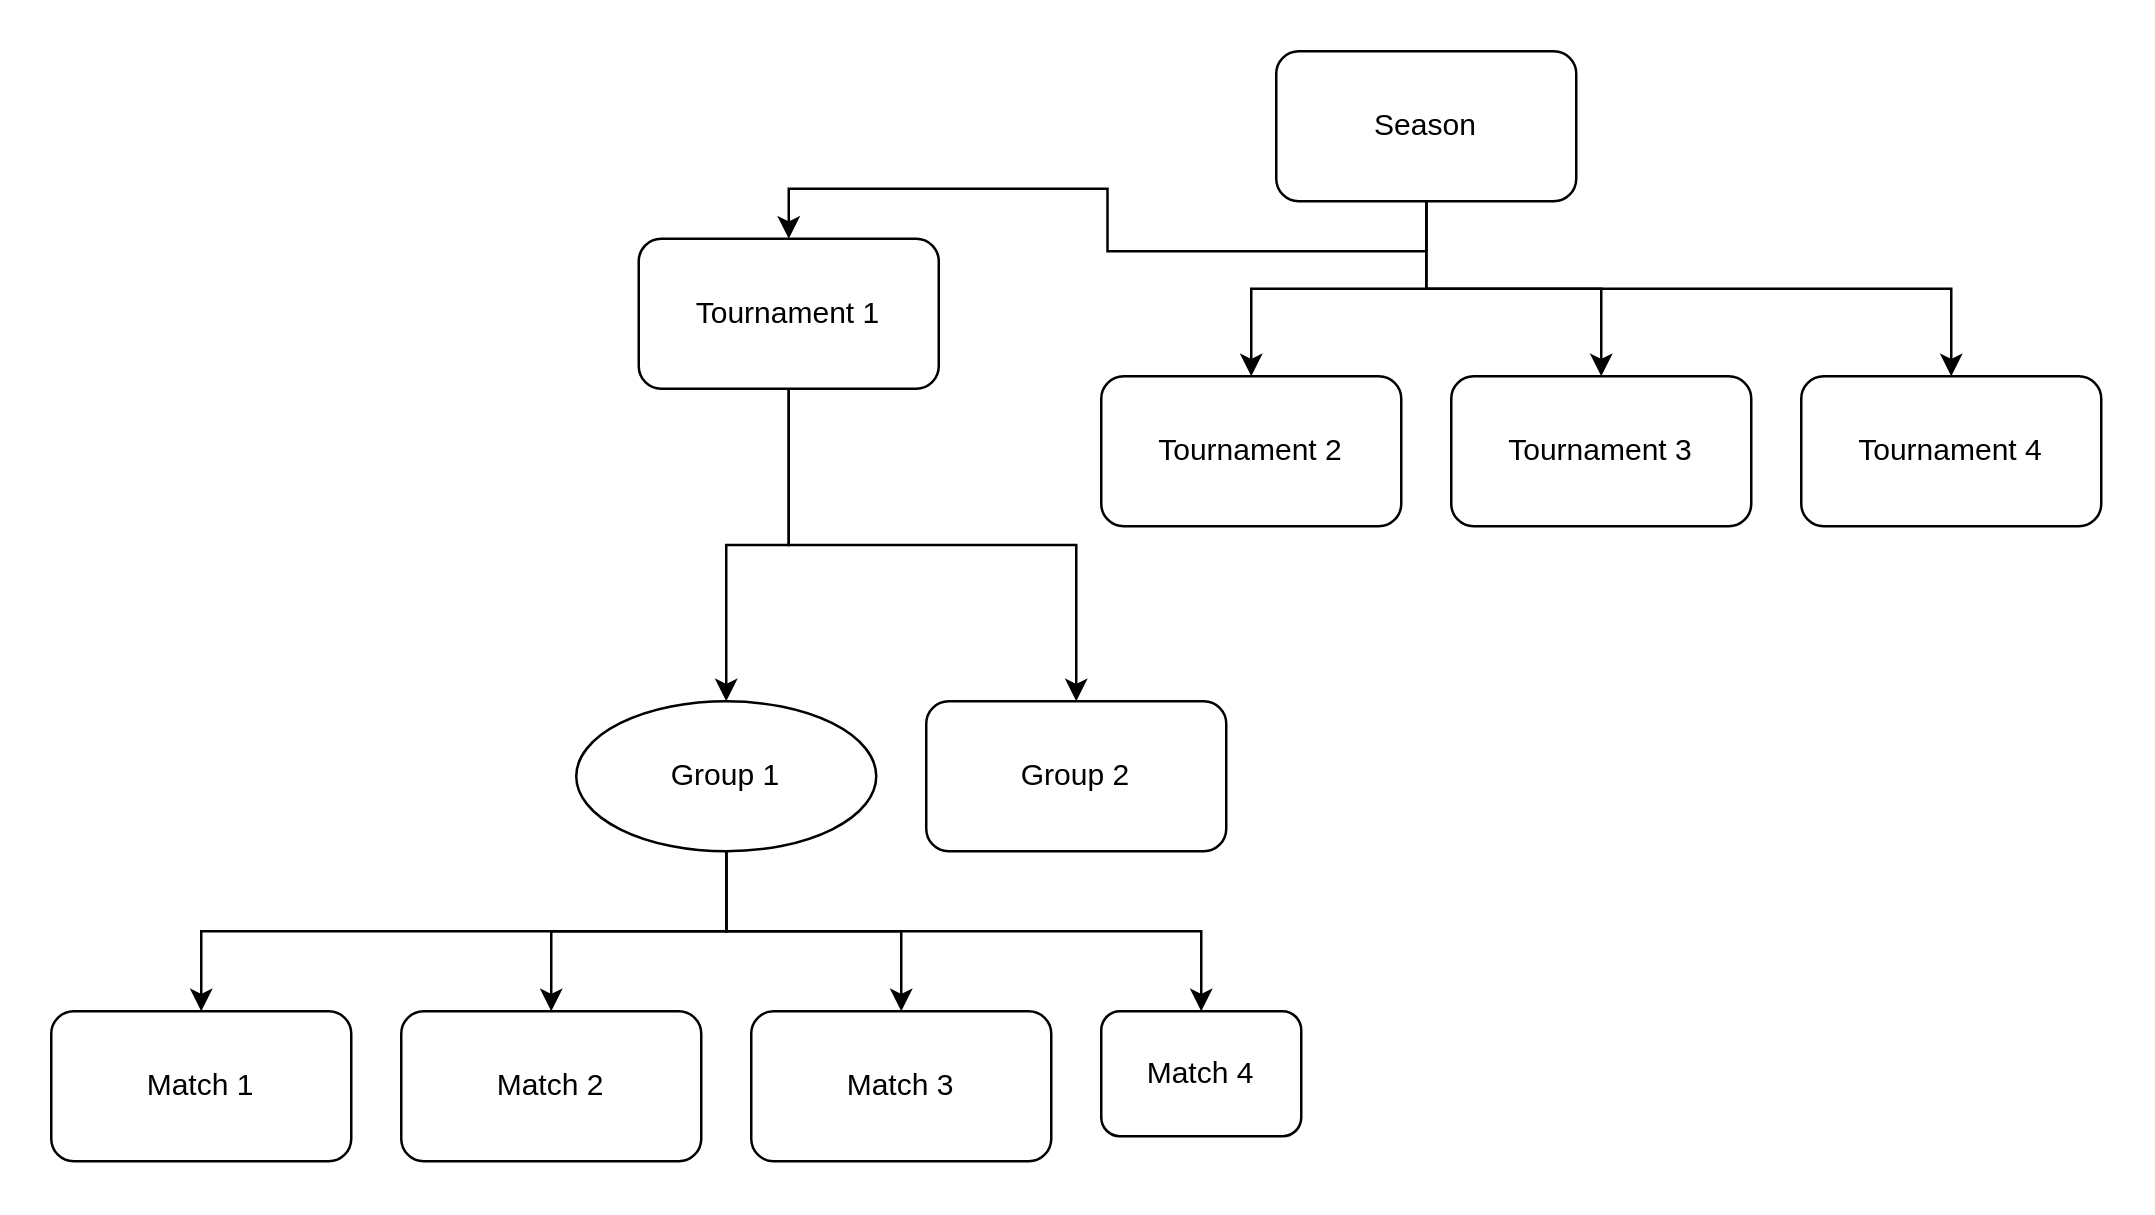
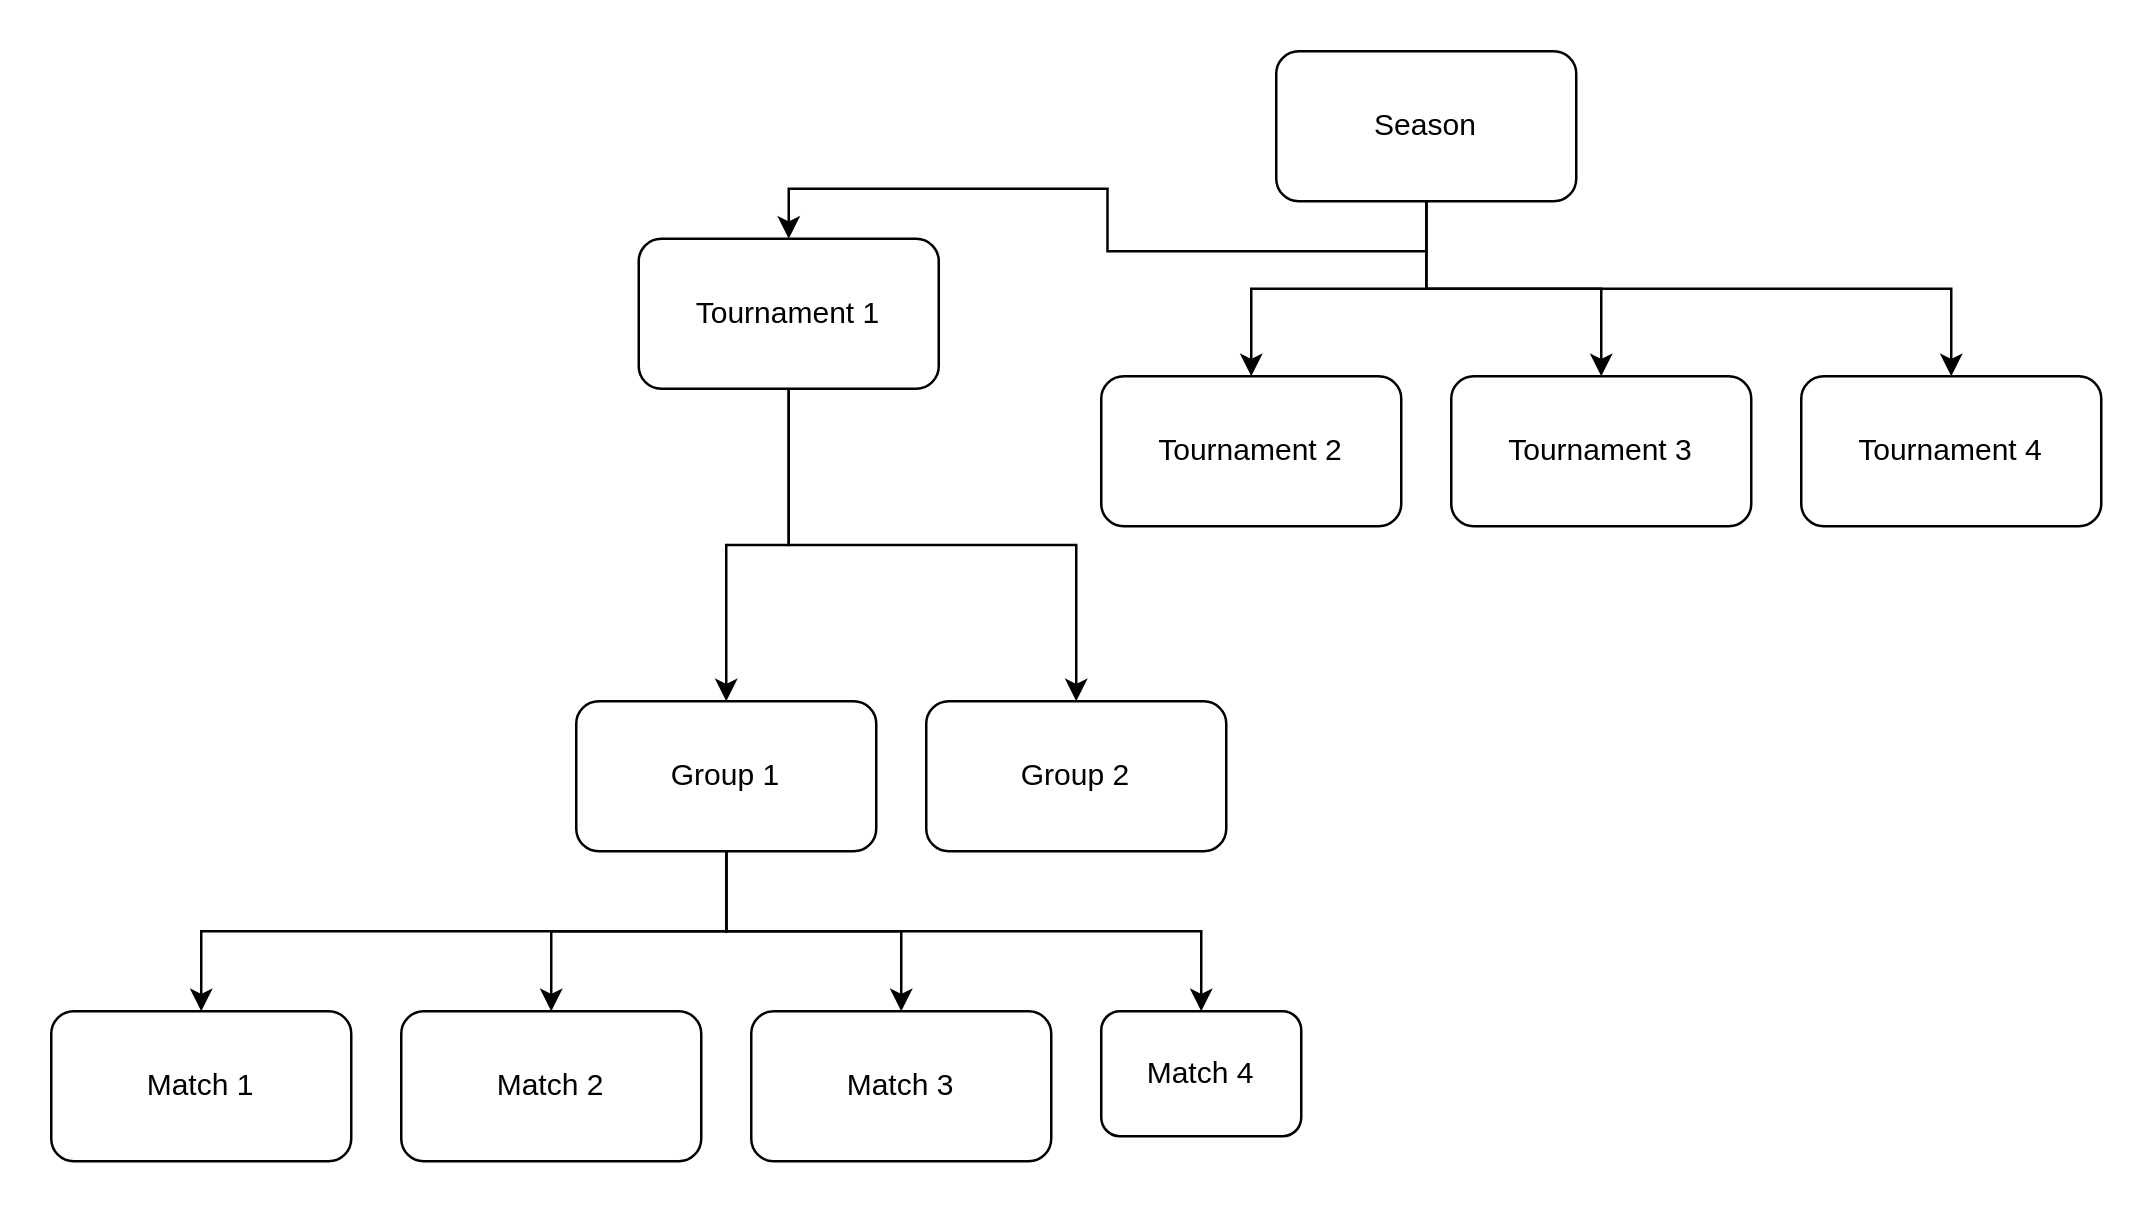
(726, 776) -> (726, 776)
